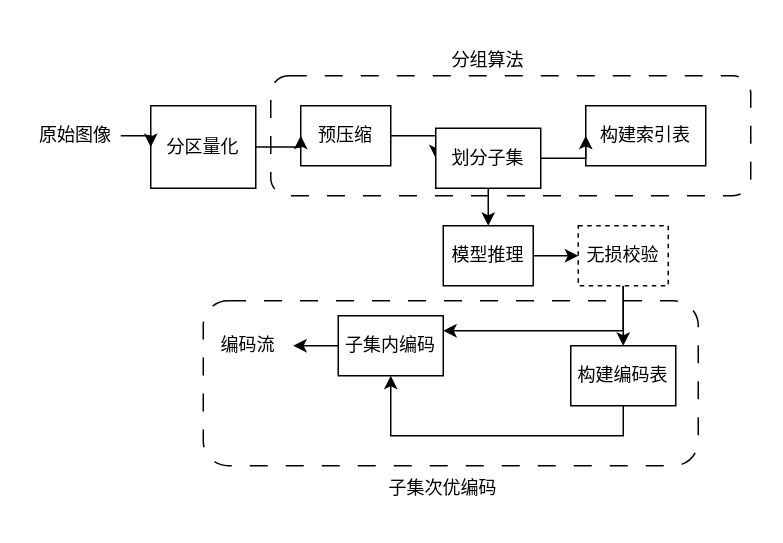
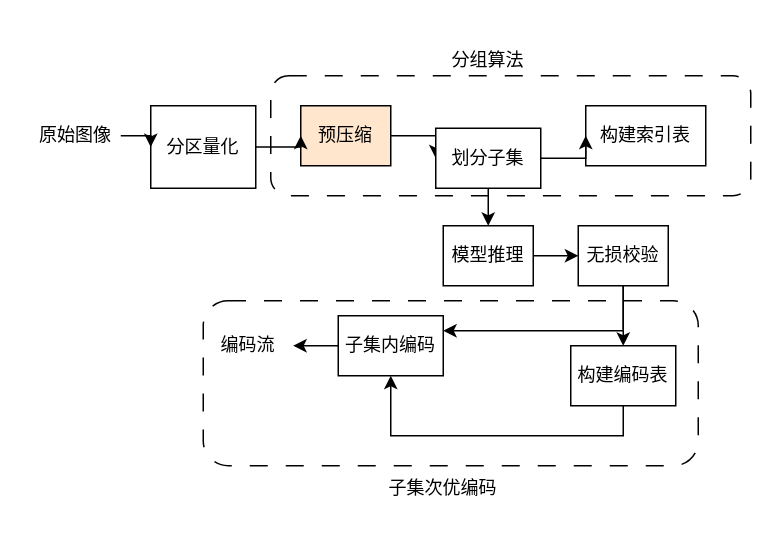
(346, 136) -> (346, 136)
(623, 256) -> (623, 256)
